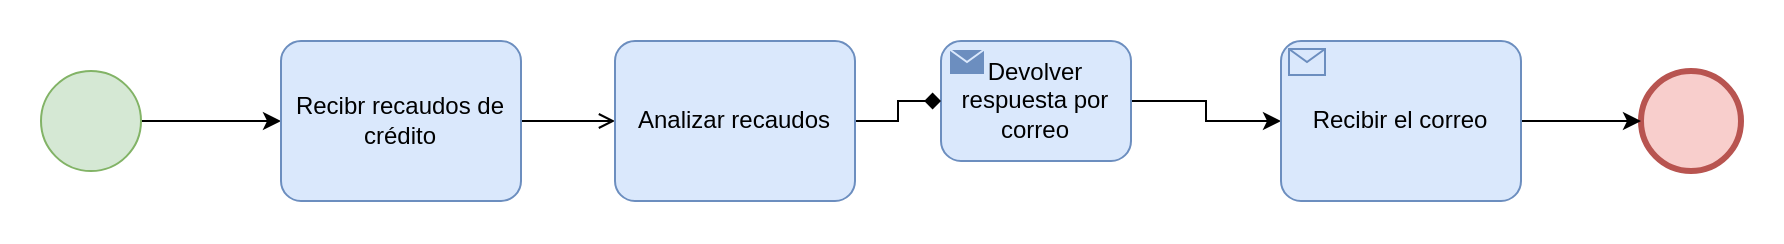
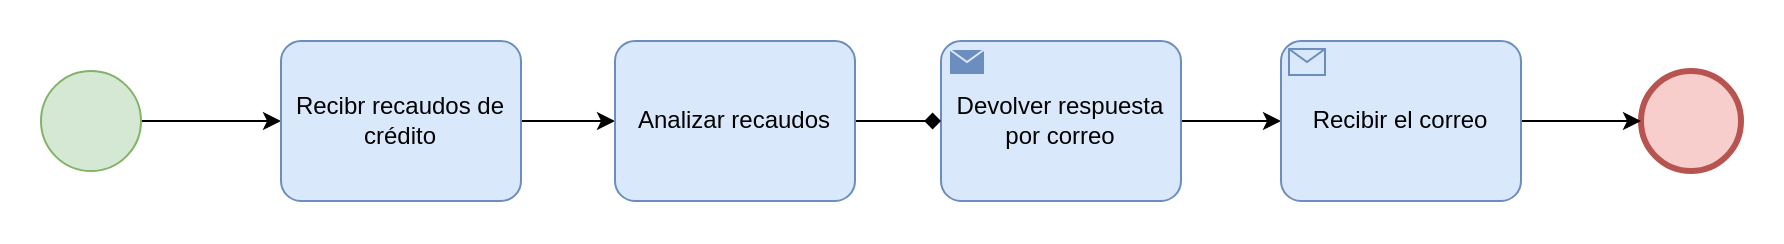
(1036, 101) -> (1061, 121)
(602, 121) -> (600, 121)
